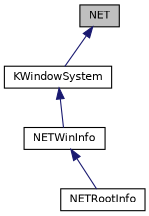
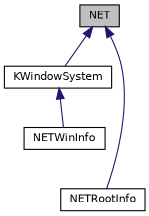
(87, 174) -> (124, 113)
